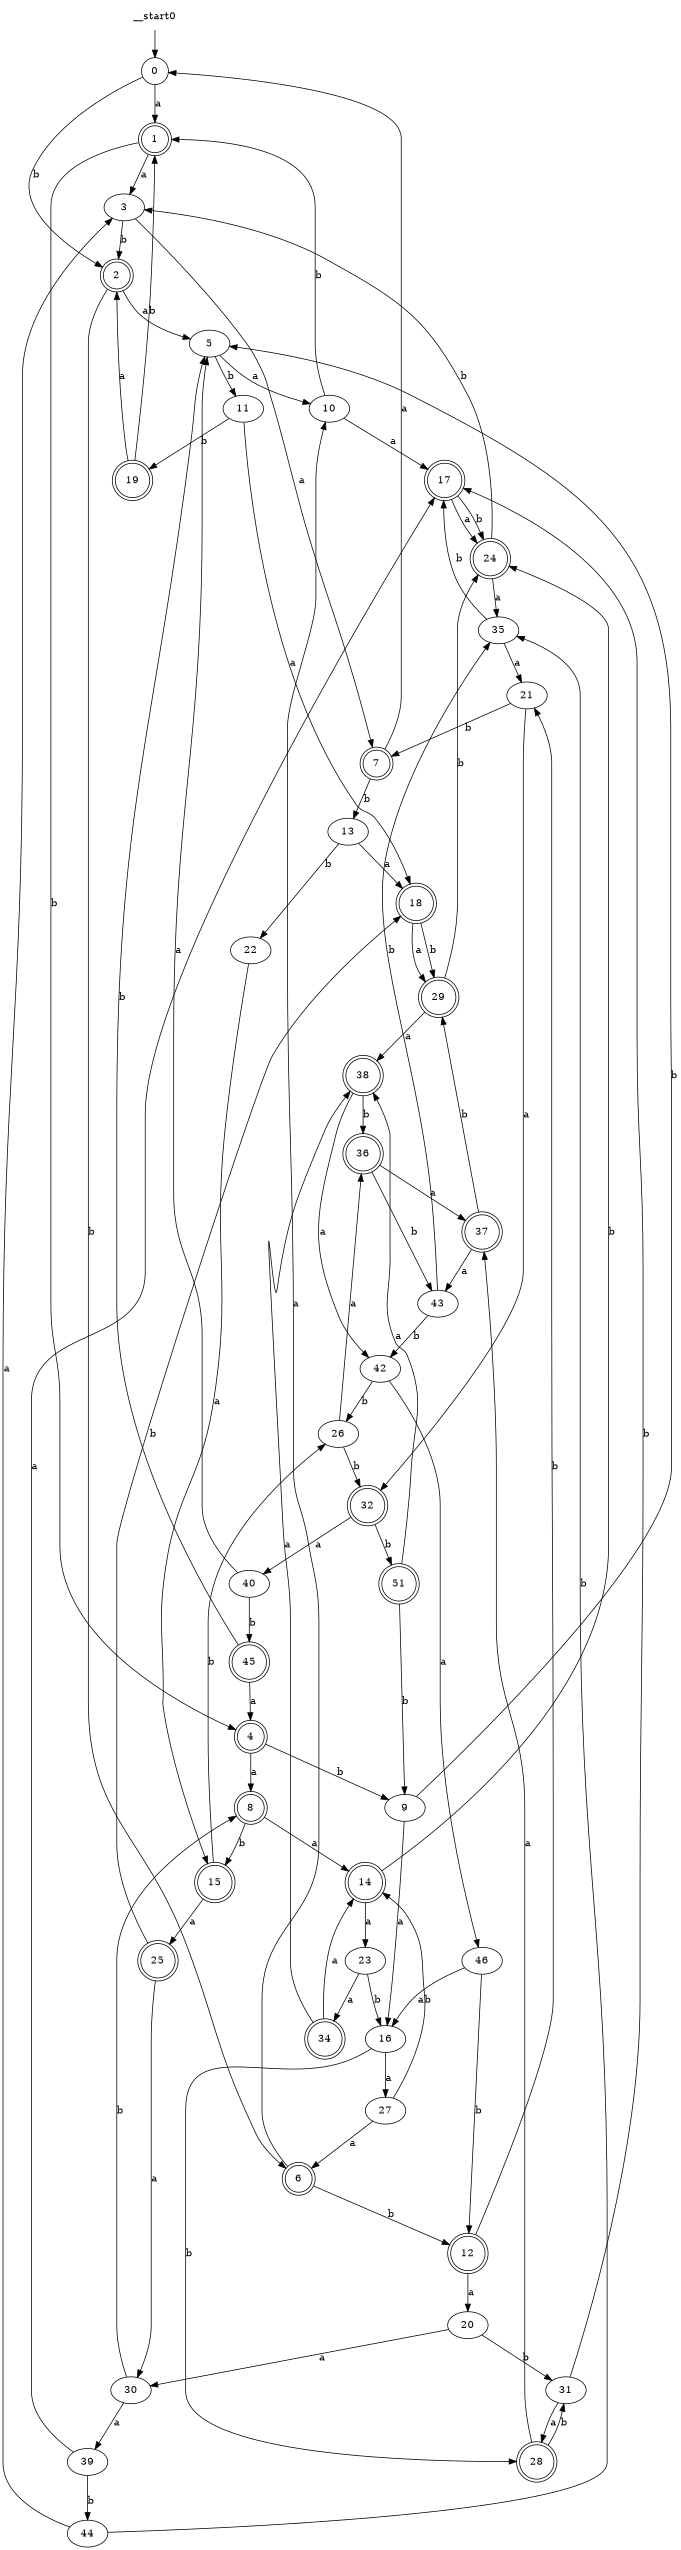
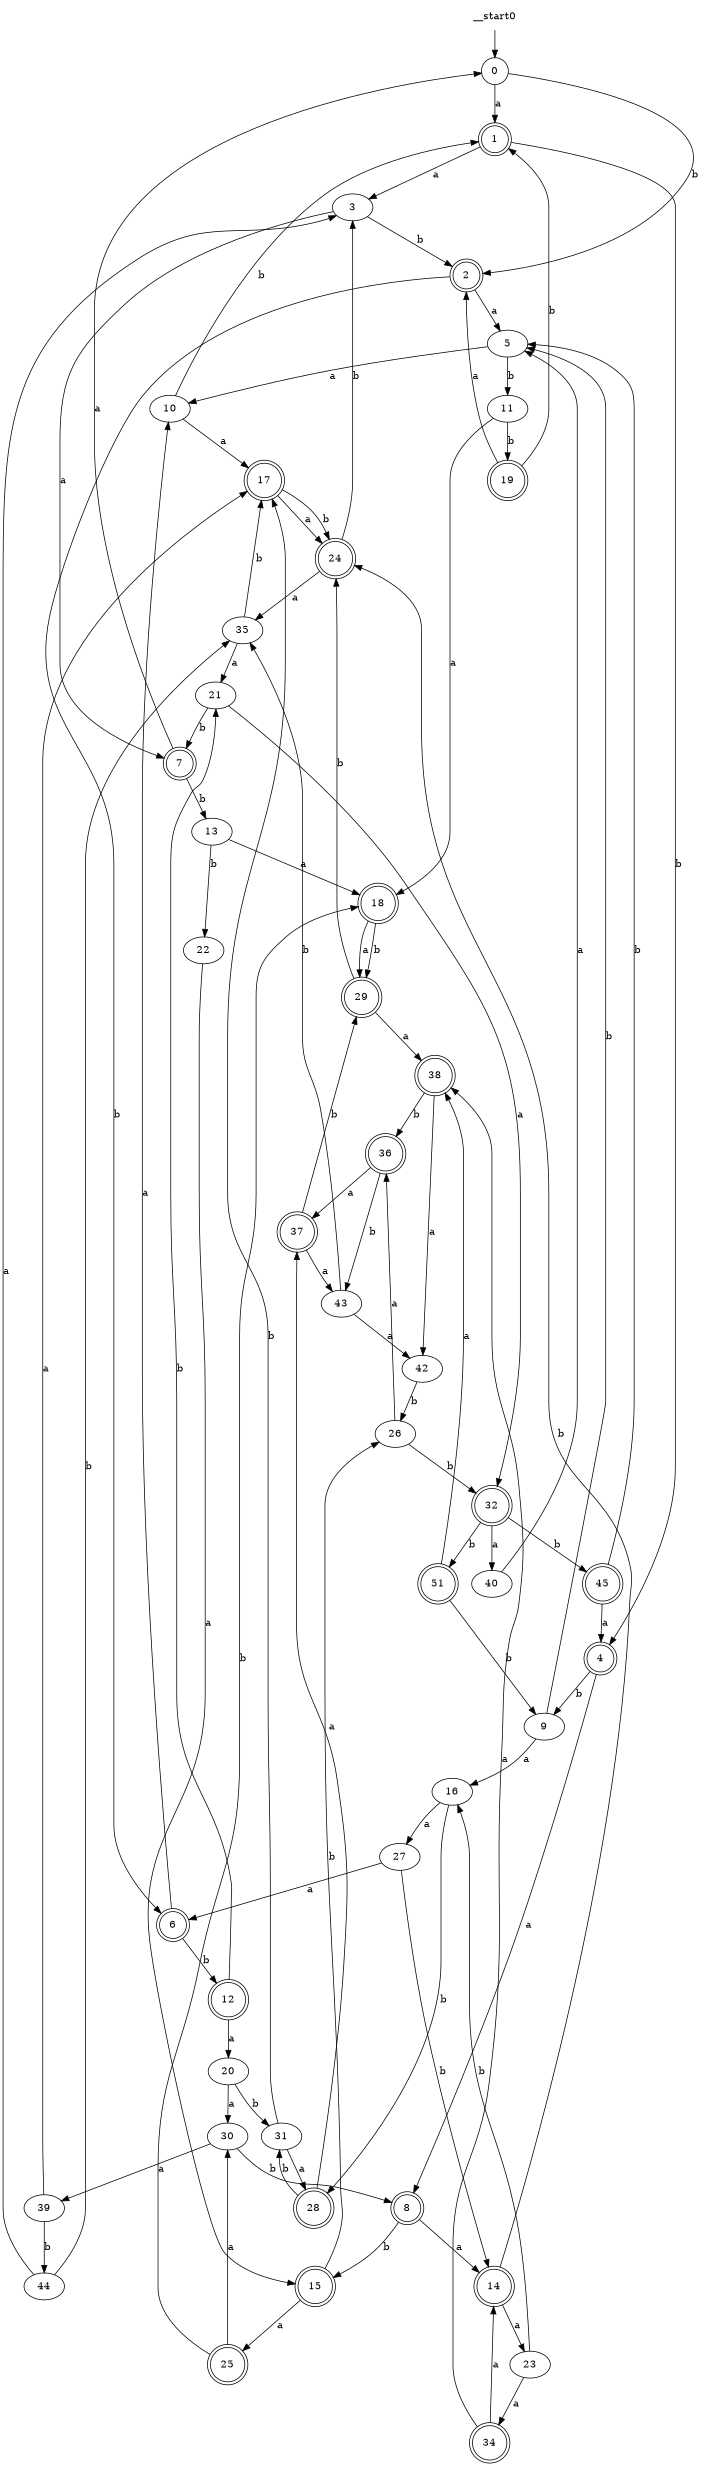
(417, 1336) -> (390, 1336)
(249, 1616) -> (544, 1543)
(482, 1961) -> none
